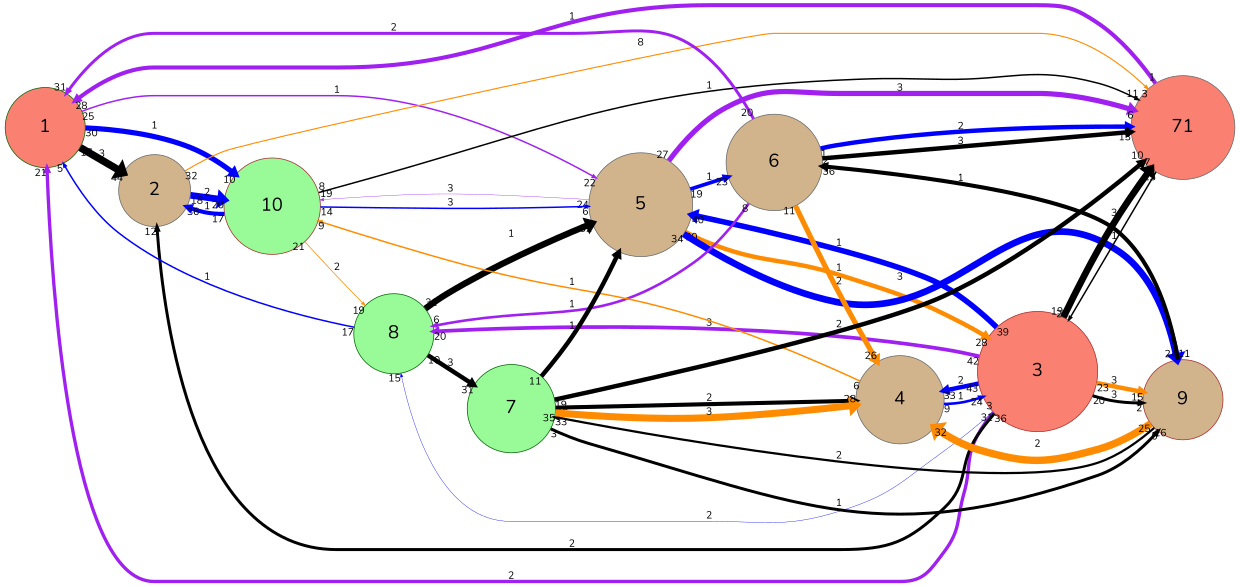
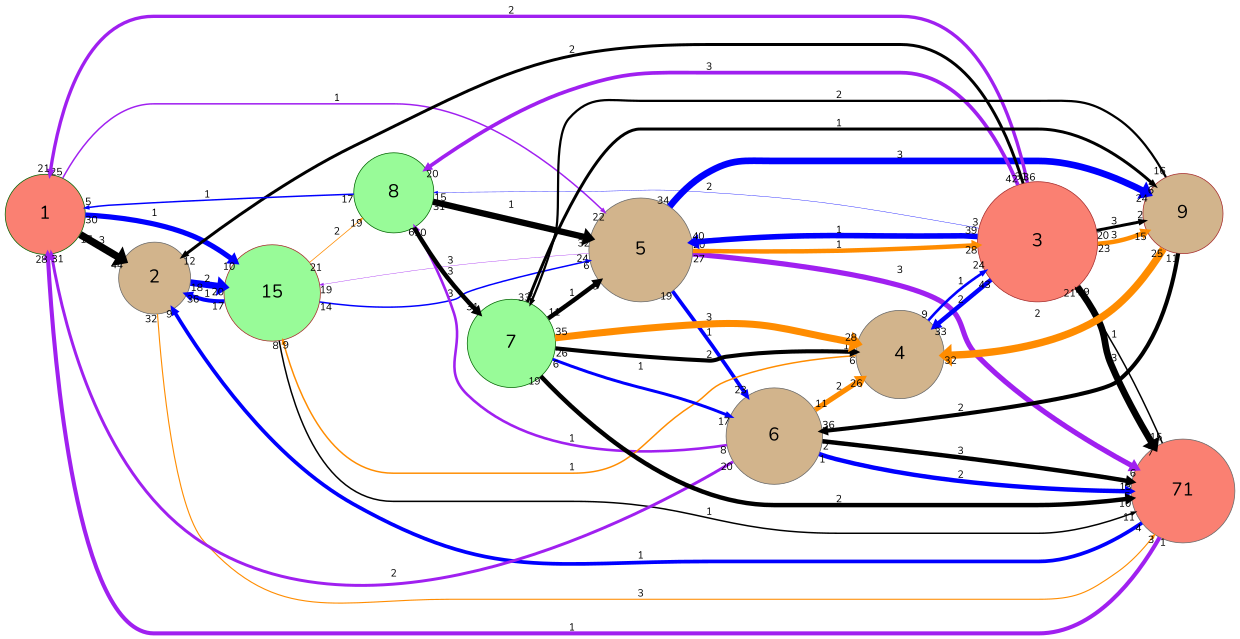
(641, 43) -> (641, 594)
(961, 178) -> (961, 408)
(272, 206) -> (272, 293)
none -> (640, 387)
none -> (614, 563)
